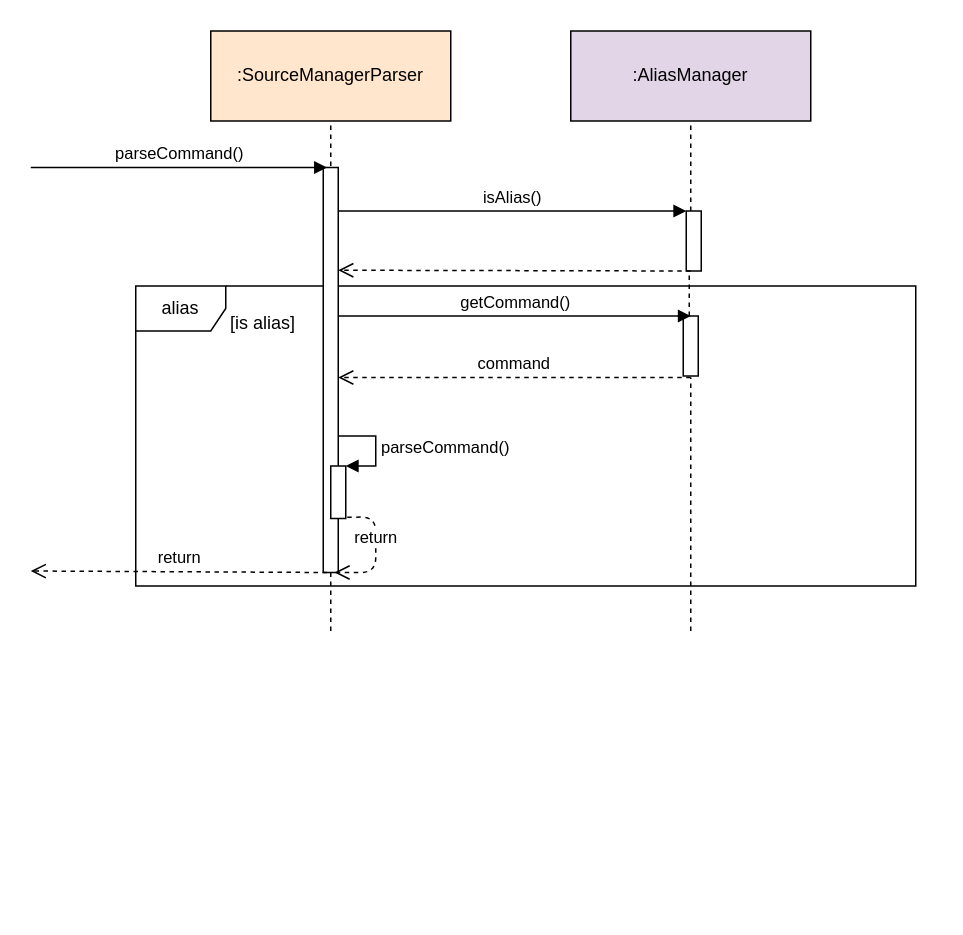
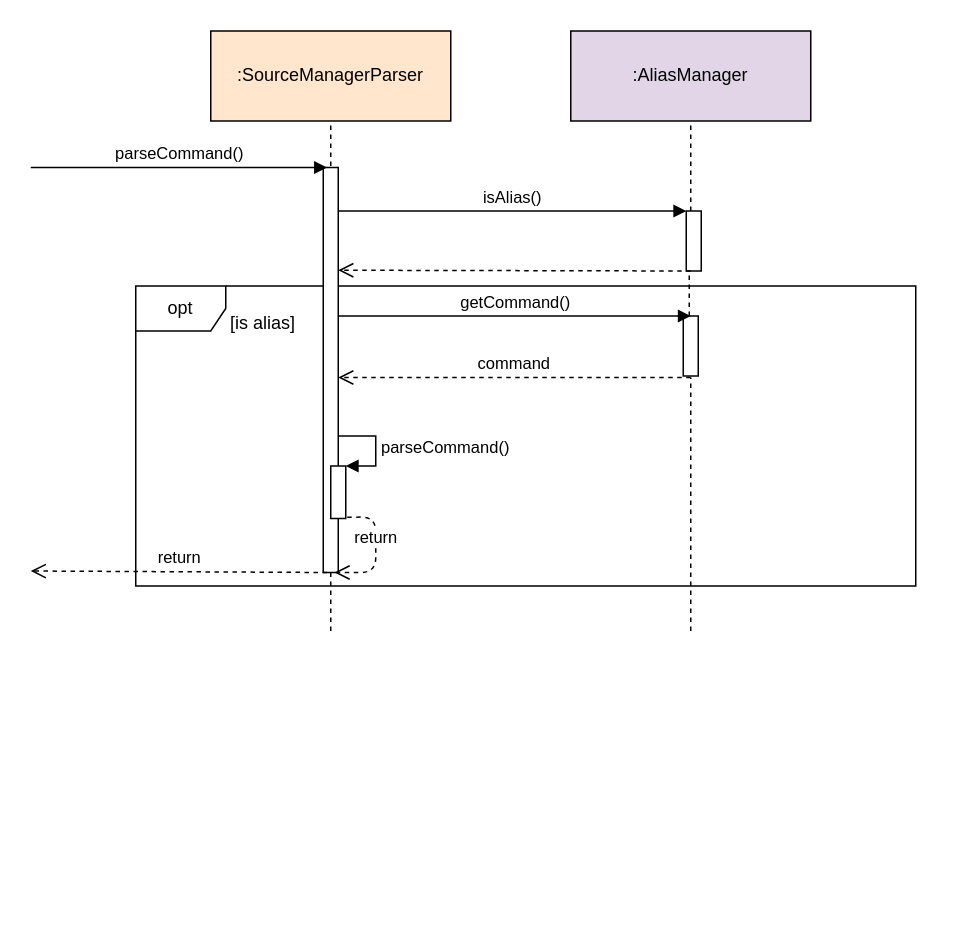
(181, 308) -> (181, 308)
